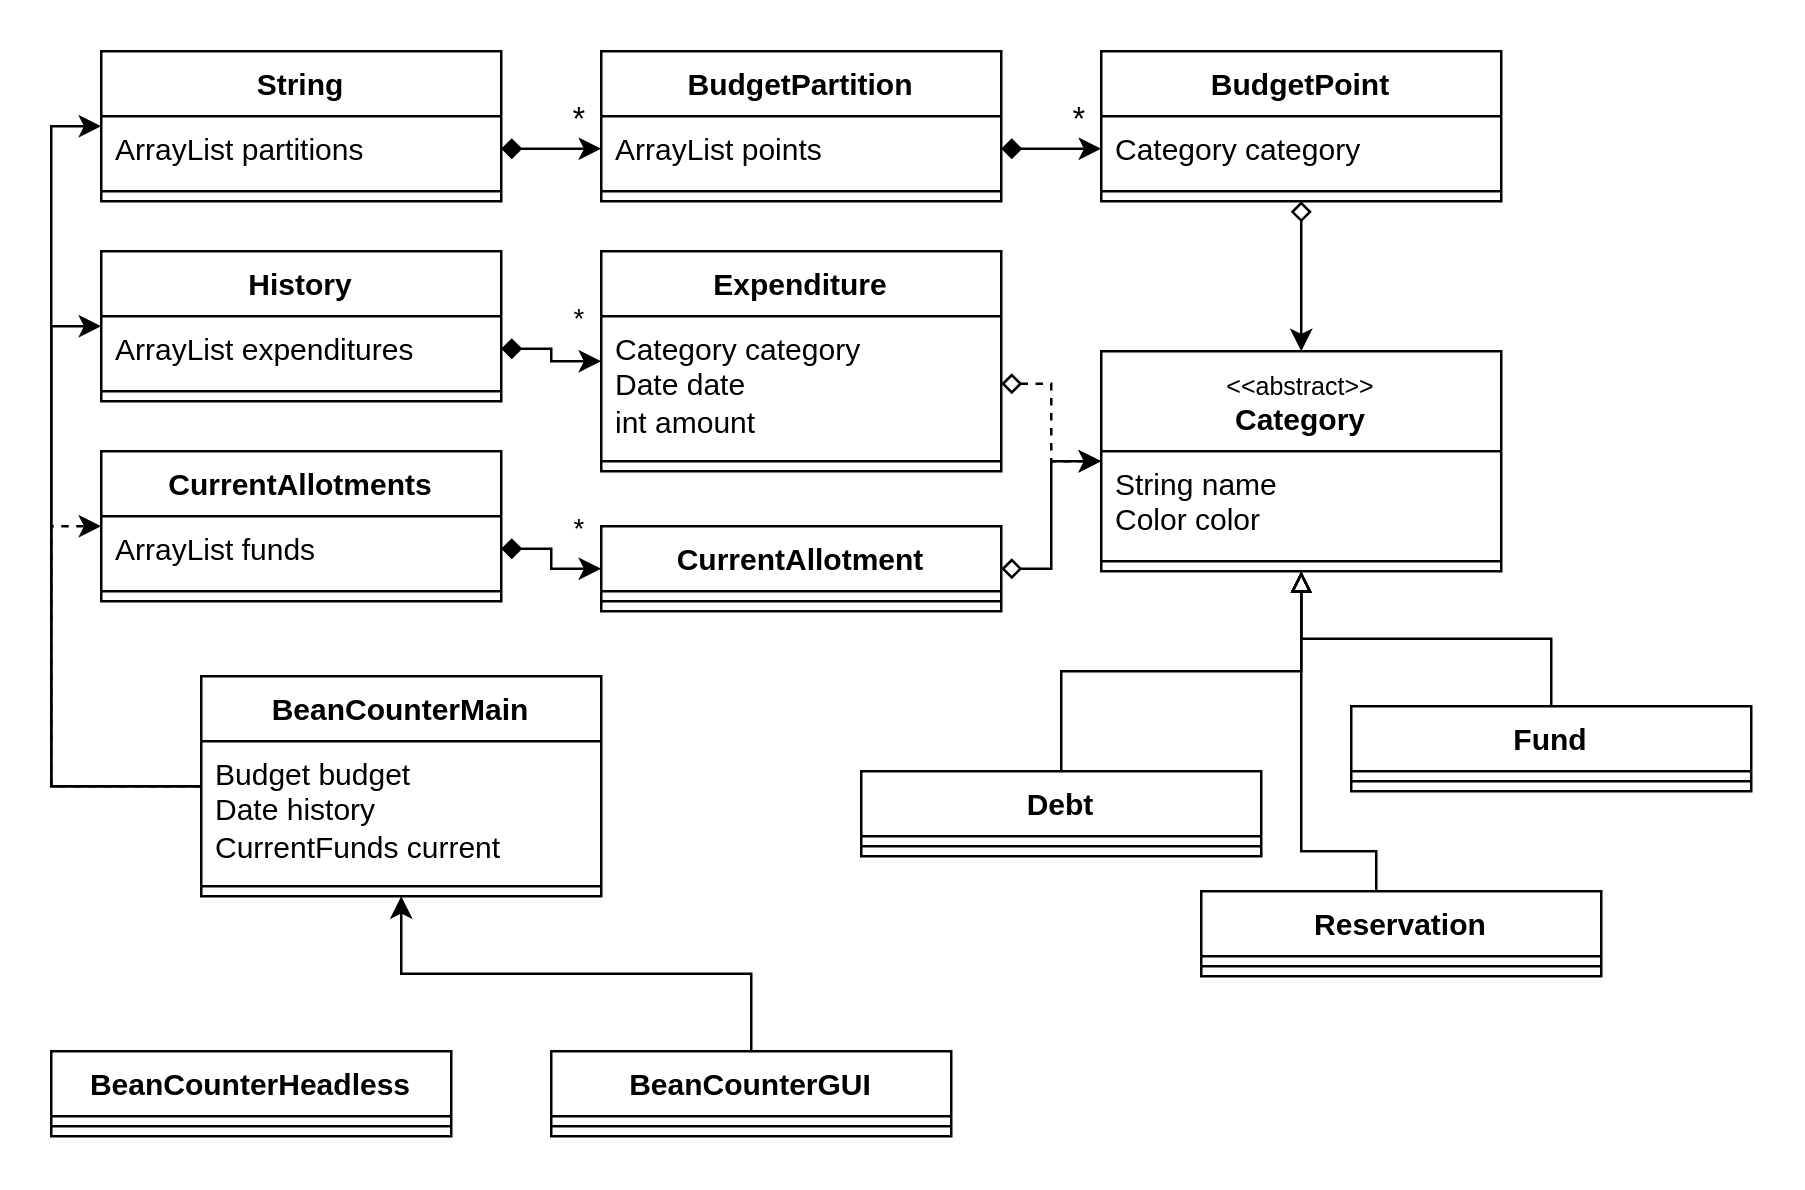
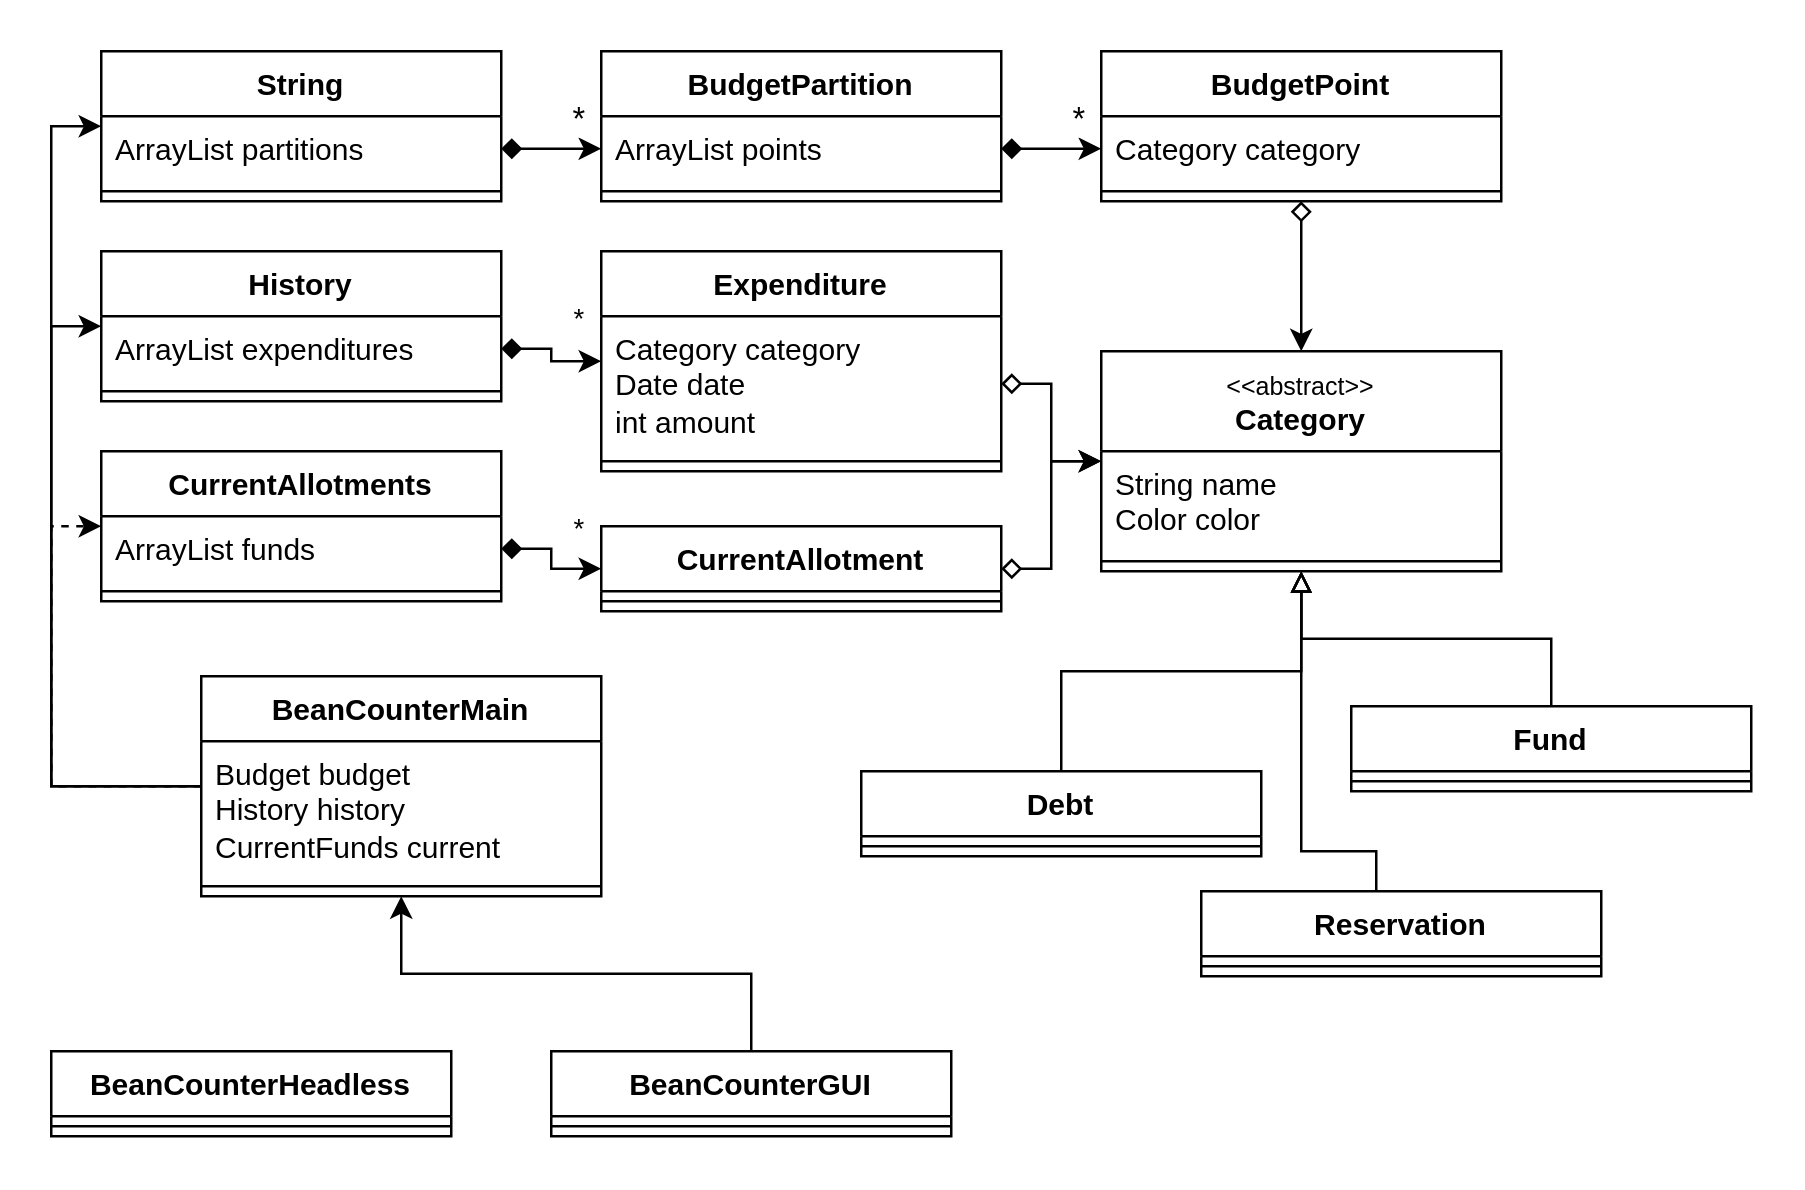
(1051, 408) -> (1051, 408)
(380, 813) -> (380, 813)
